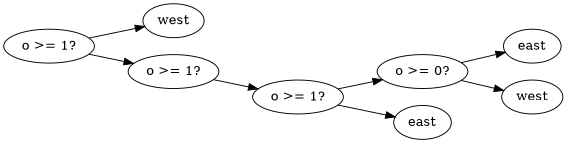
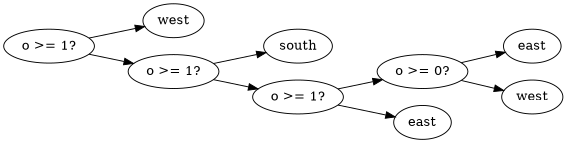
none -> (298, 46)
